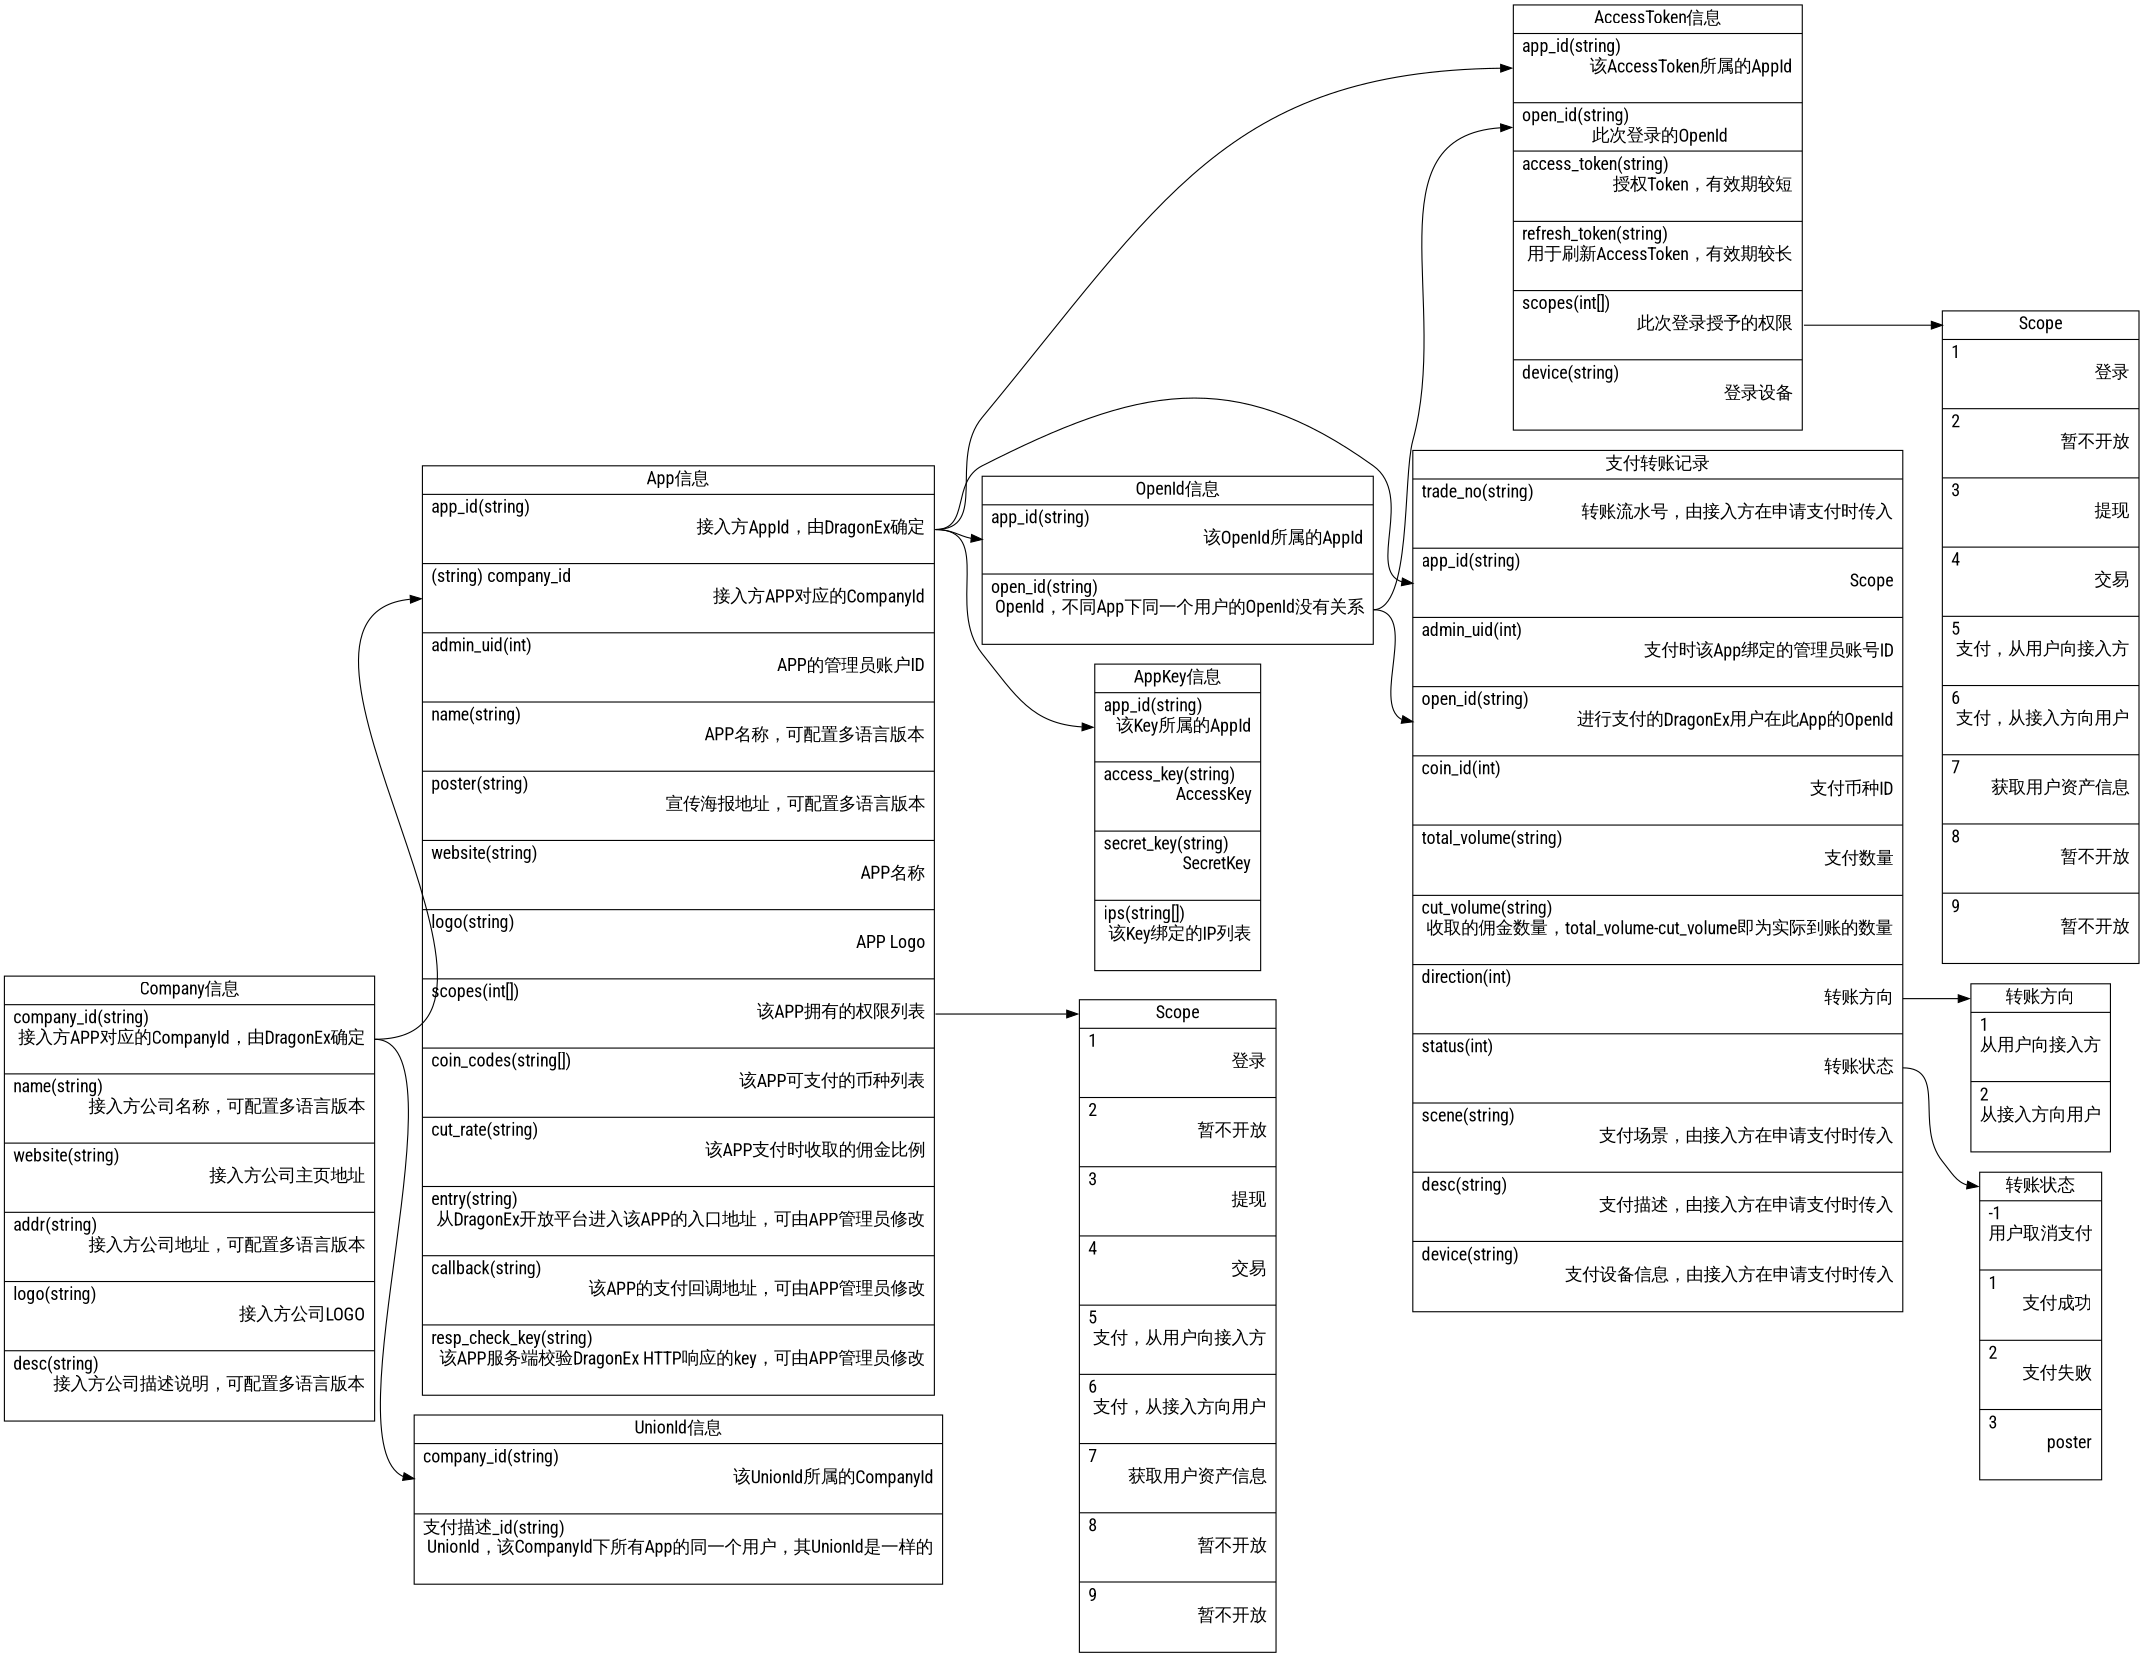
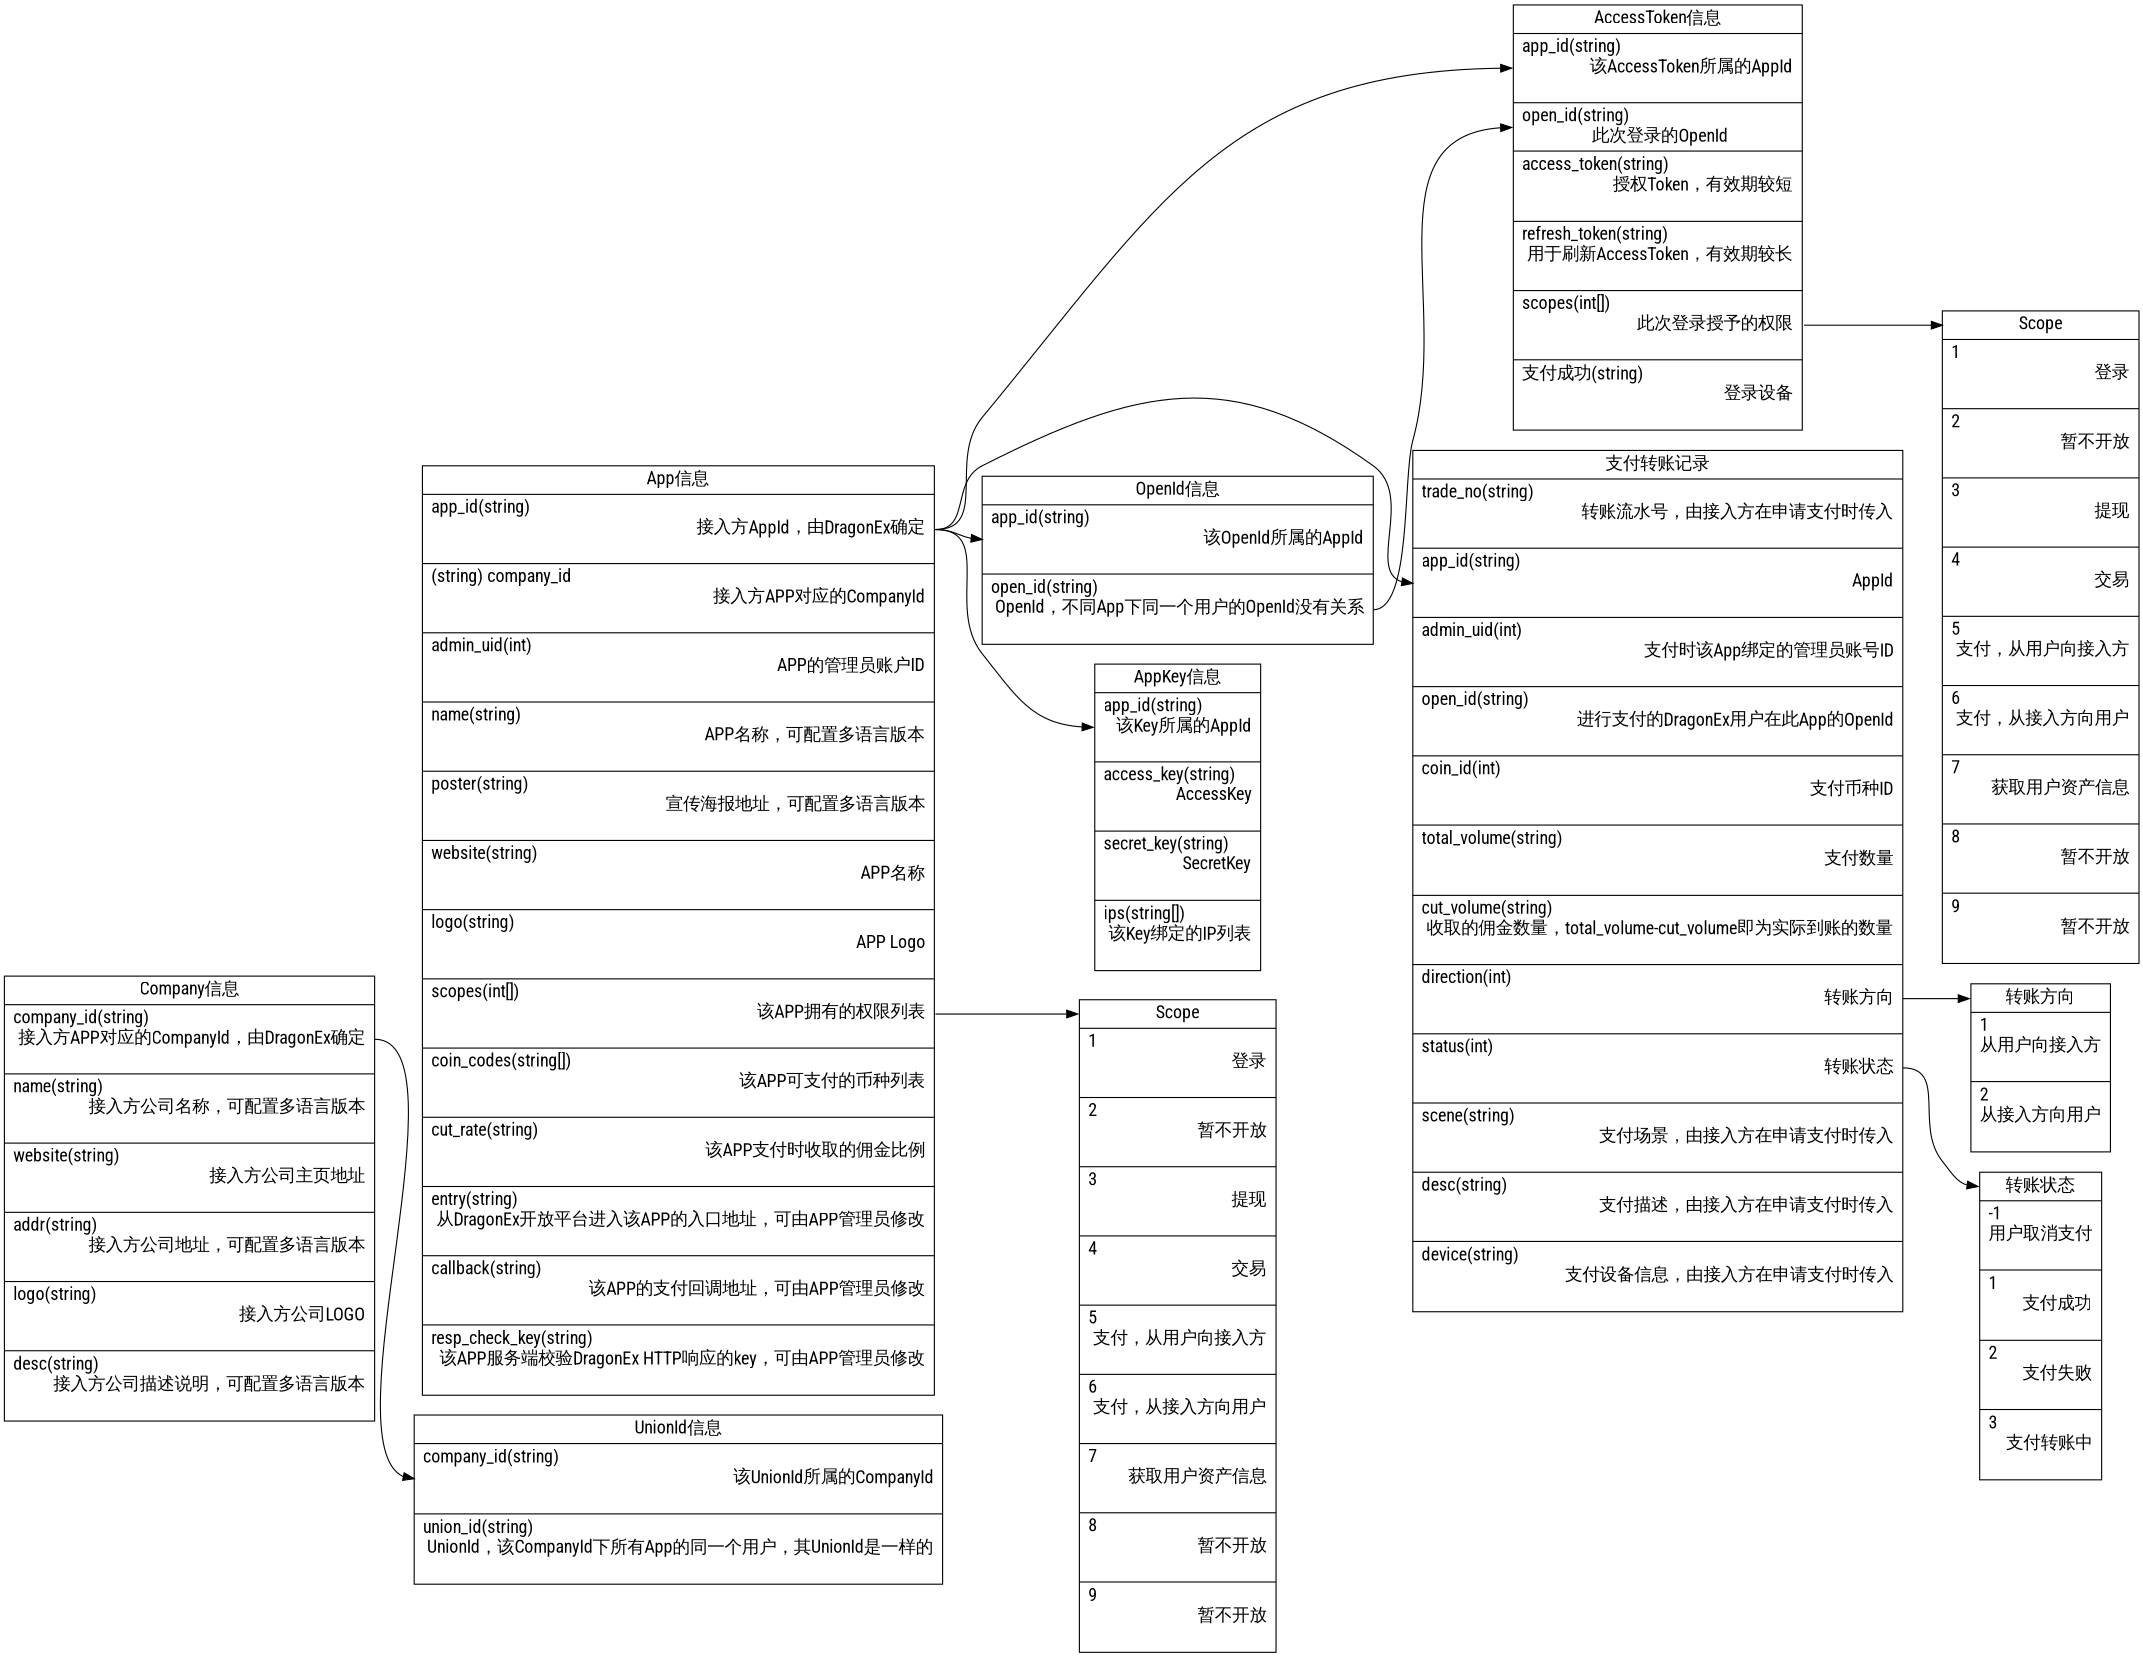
(1573, 374) -> (1585, 374)
(1870, 581) -> (1871, 581)
(1394, 660) -> none
(400, 824) -> none
(2070, 1443) -> (2049, 1443)
(496, 1528) -> (481, 1528)
